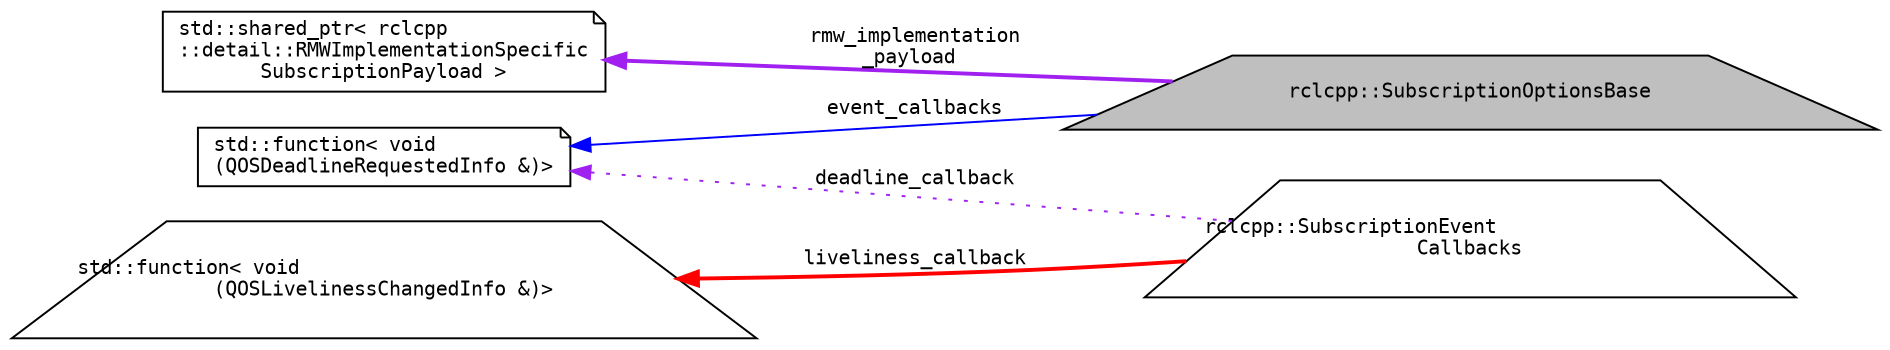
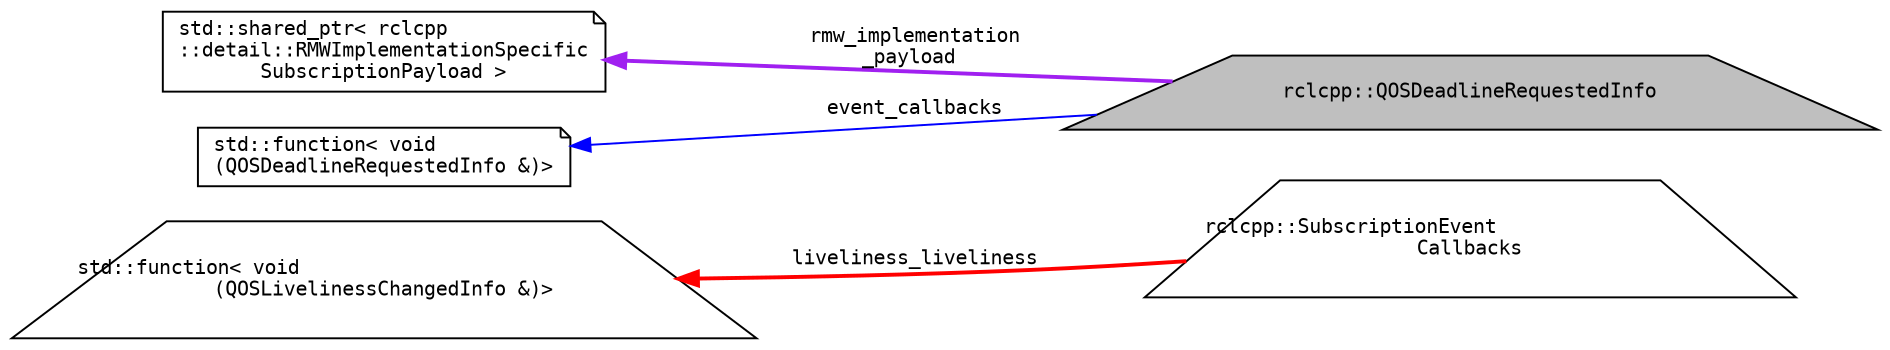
(1470, 93) -> (1470, 93)
(912, 197) -> none
(910, 259) -> (910, 259)
